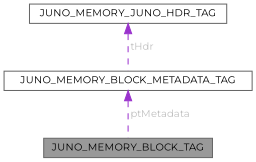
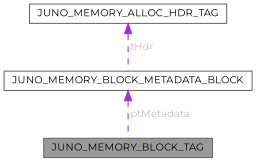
(128, 14) -> (128, 14)
(128, 81) -> (128, 81)
